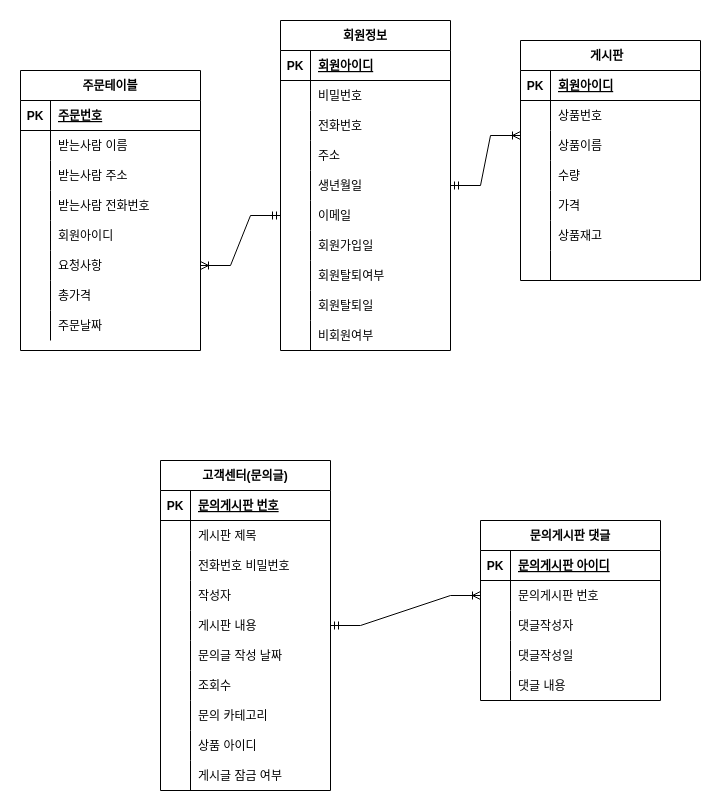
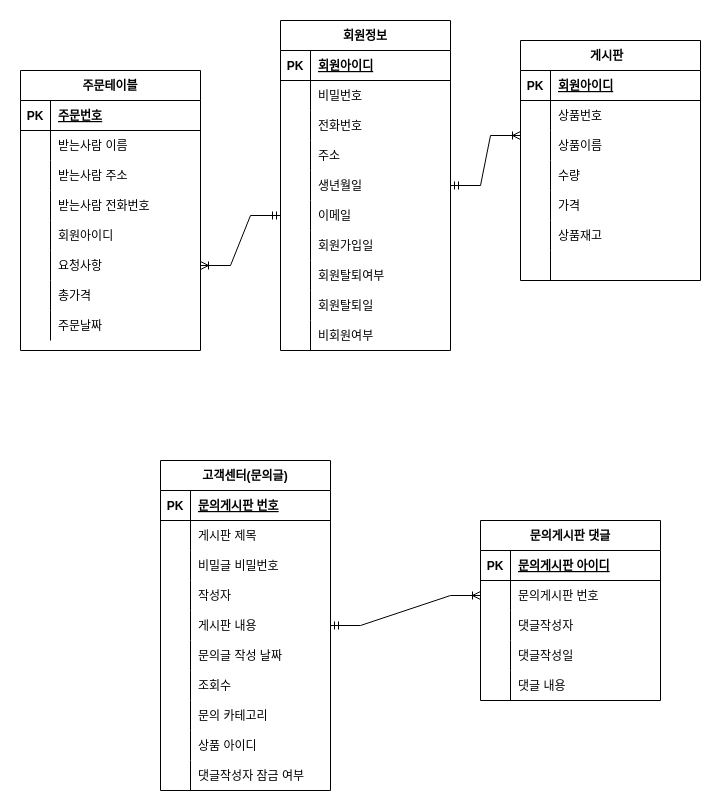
(248, 566) -> (242, 566)
(244, 776) -> (256, 776)
